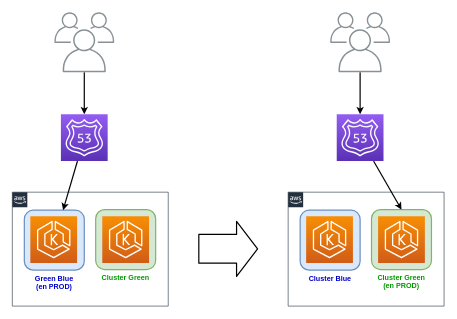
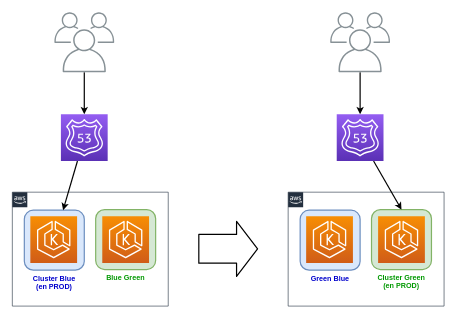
(126, 278) -> (126, 278)
(330, 279) -> (330, 279)
(54, 283) -> (54, 283)
